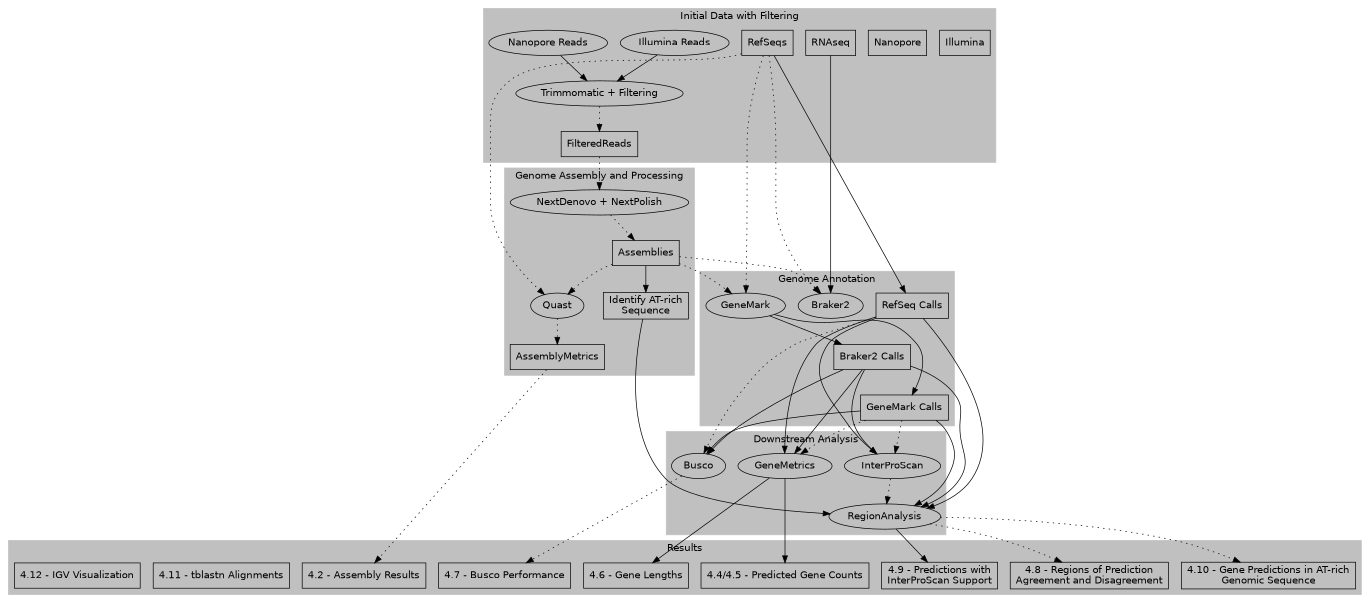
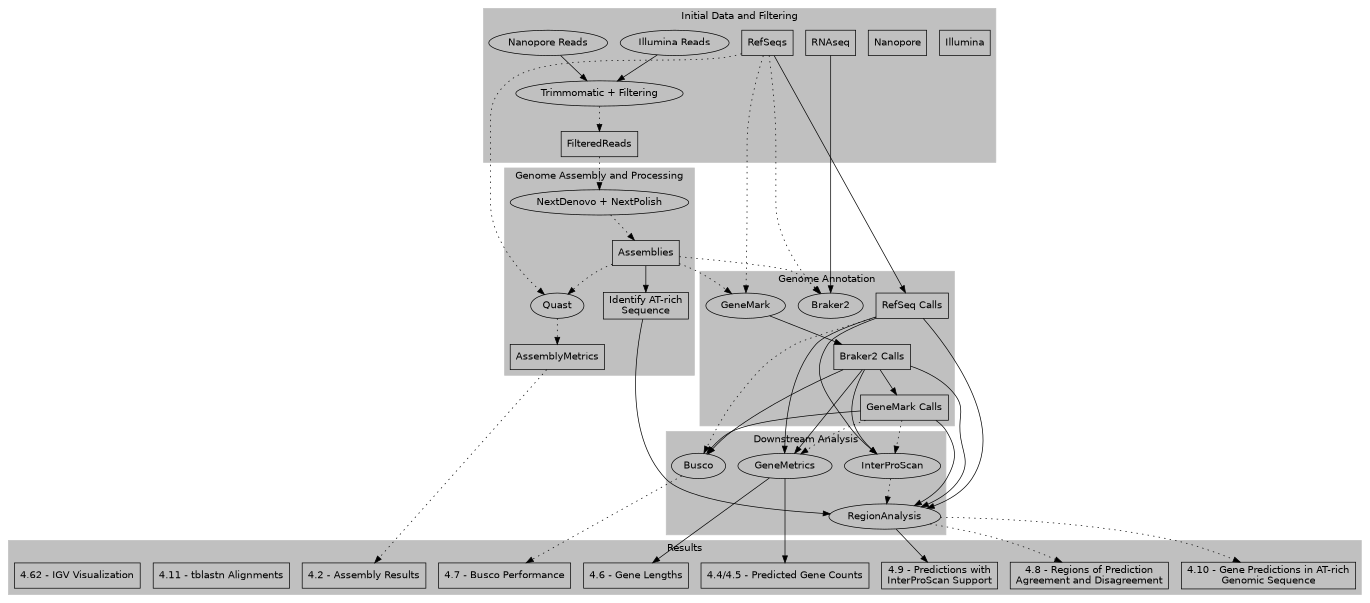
(740, 17) -> (740, 17)
(882, 322) -> (886, 379)
(77, 576) -> (77, 576)
